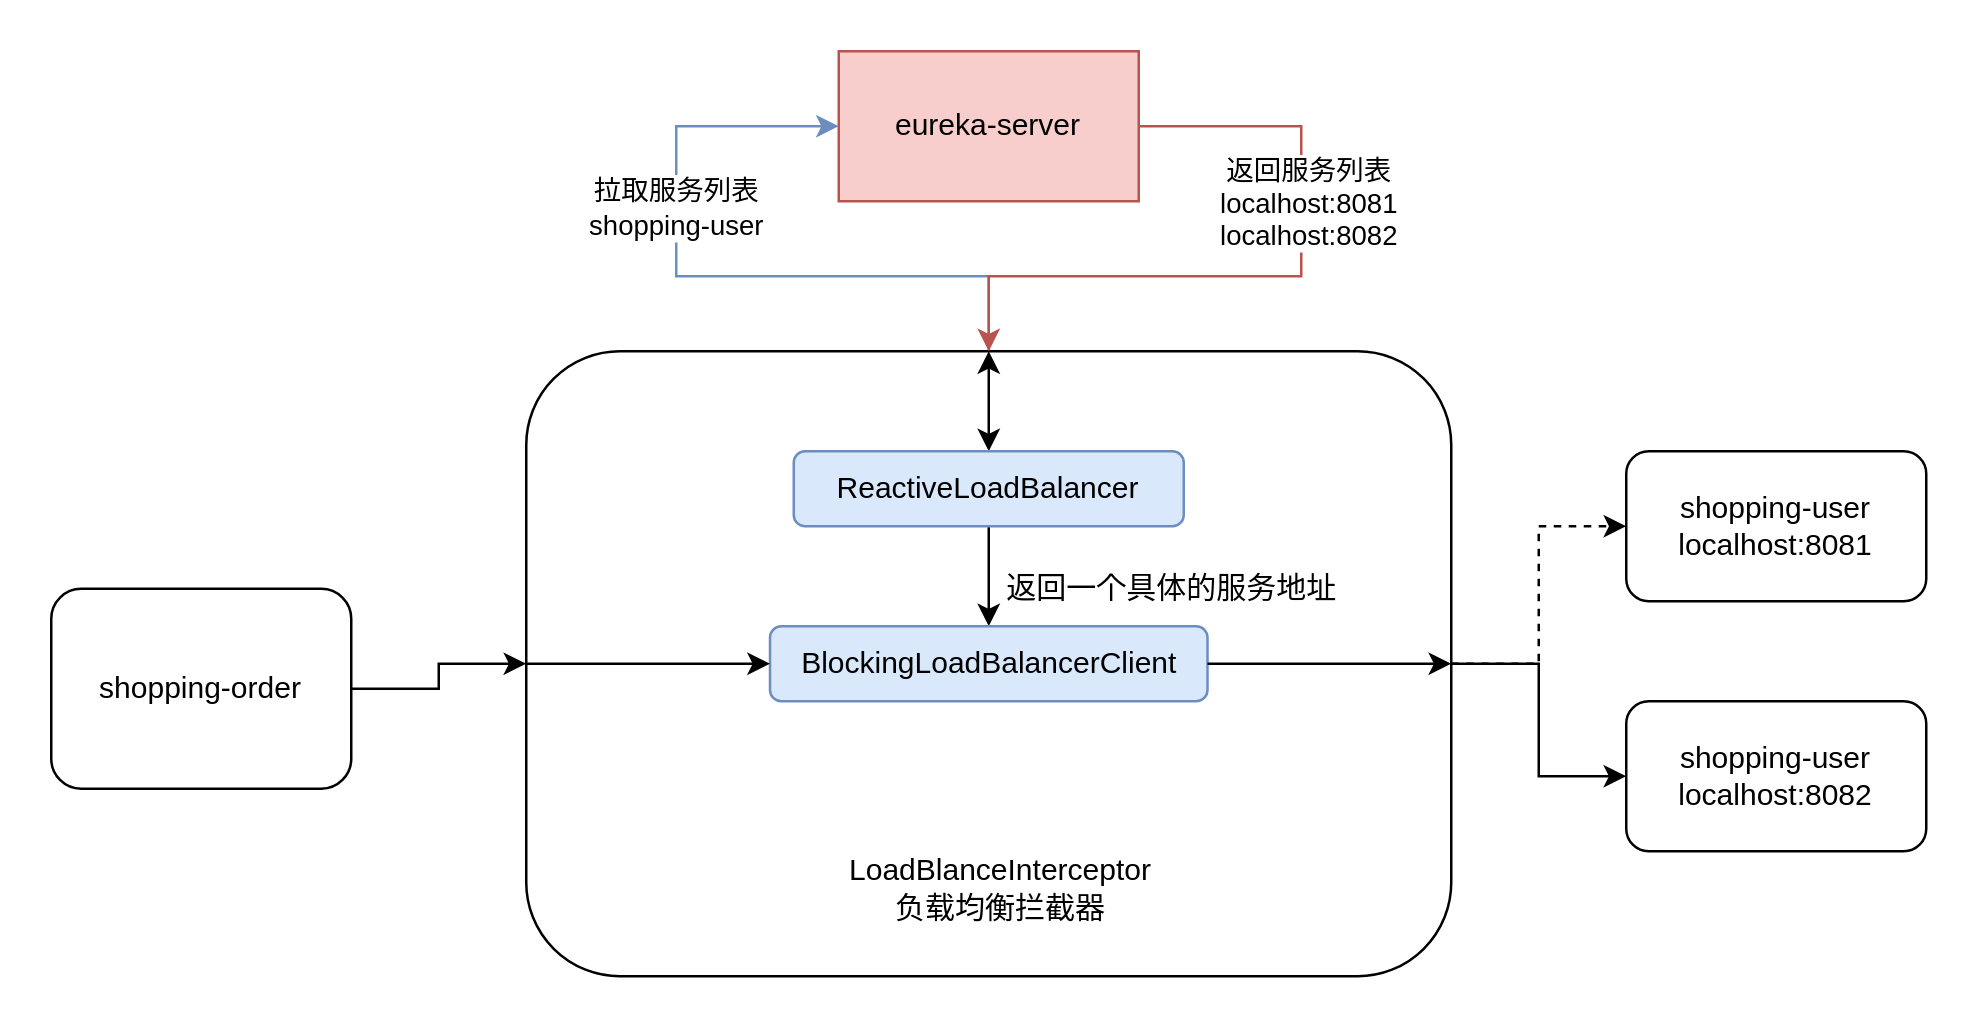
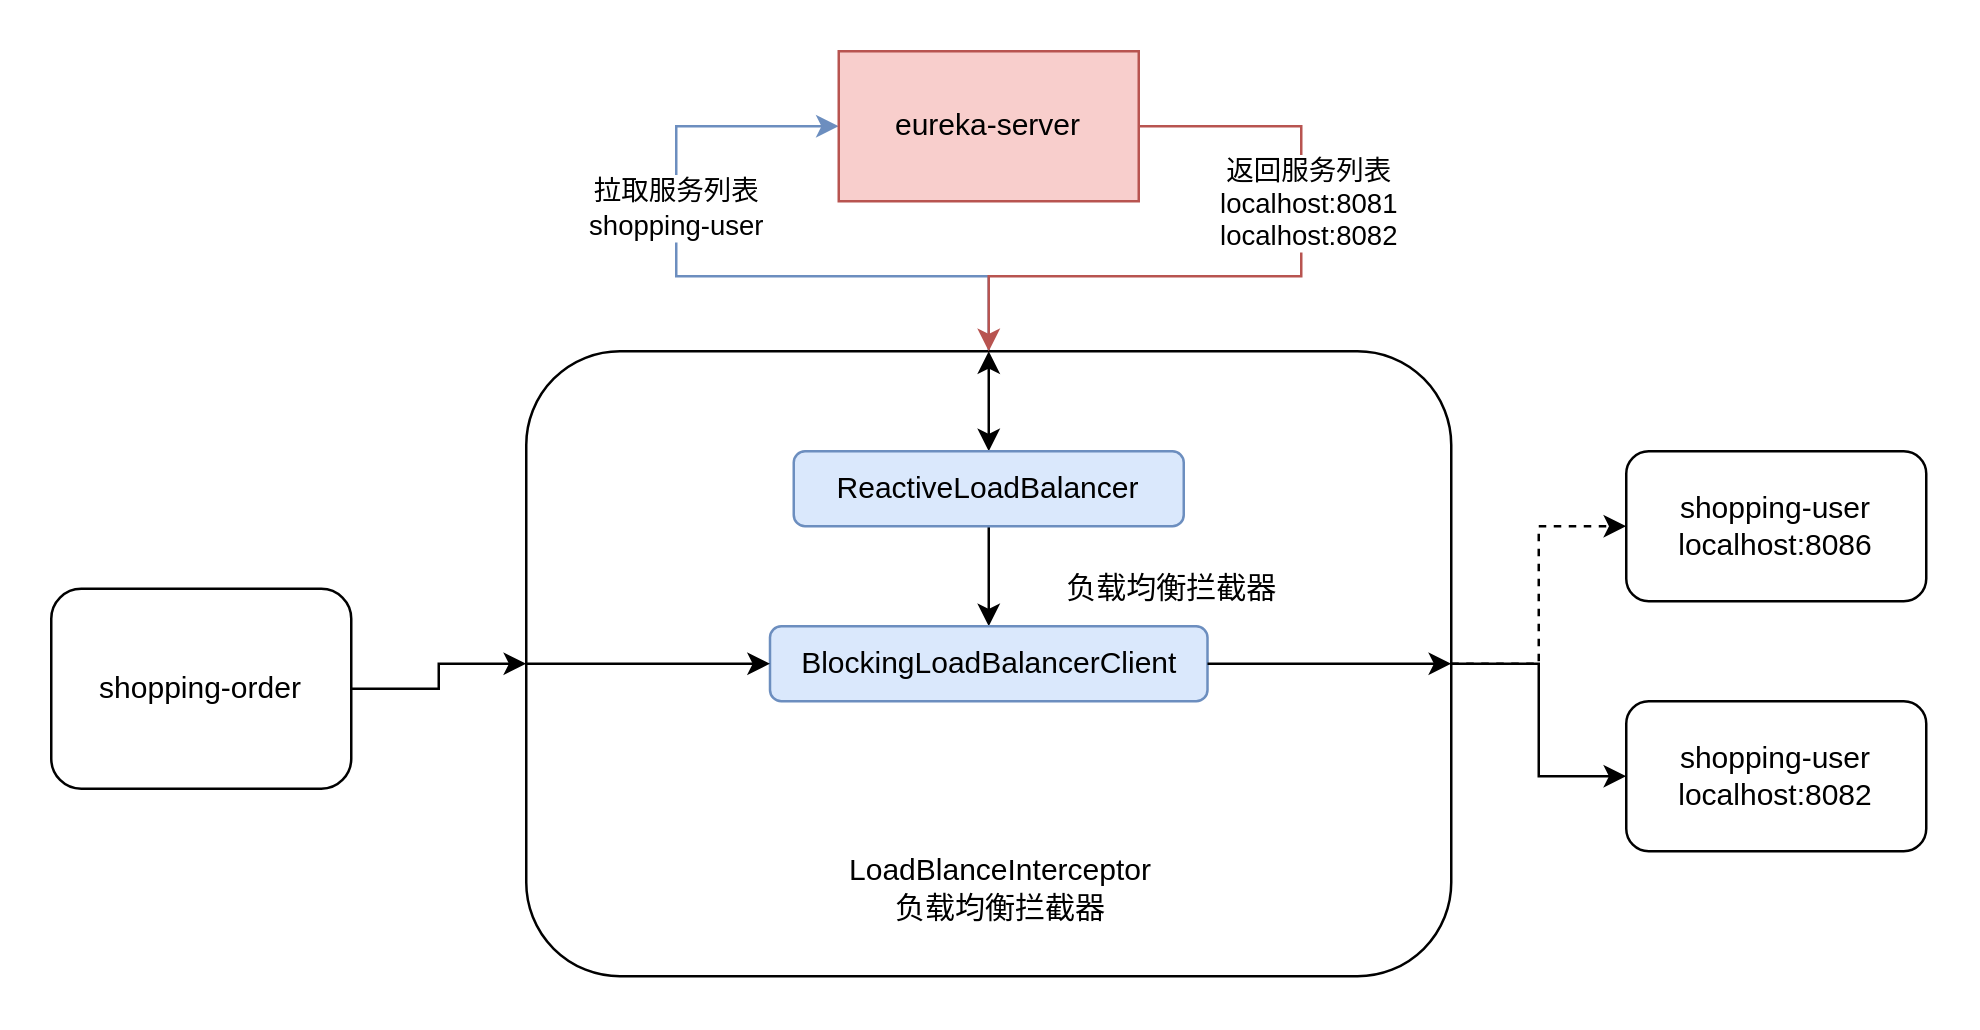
(1776, 526) -> (1776, 526)
(1173, 589) -> (1173, 589)
